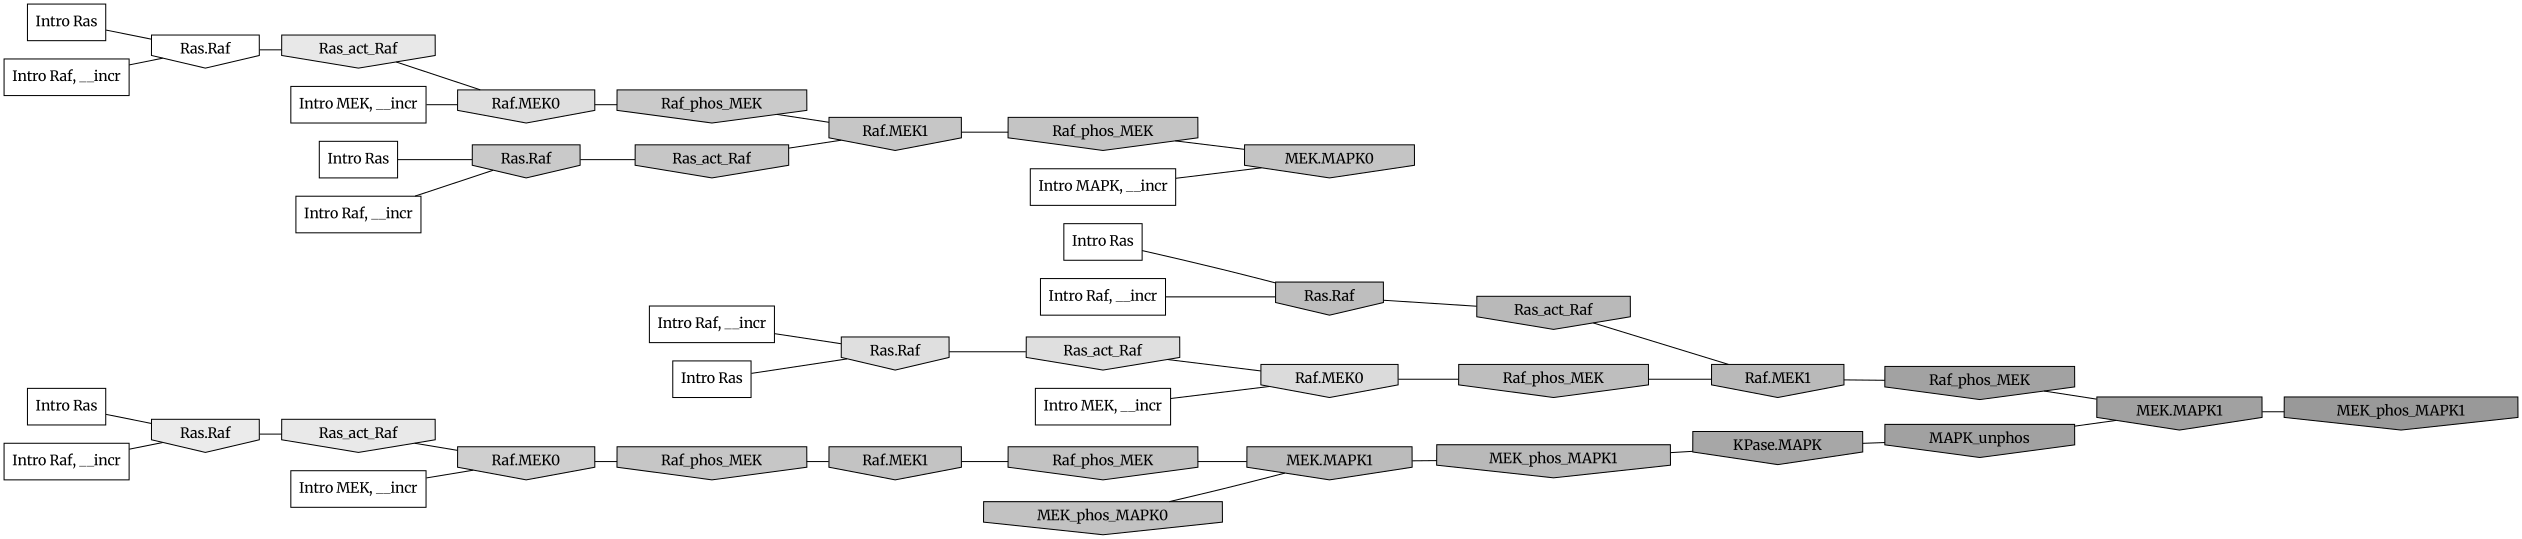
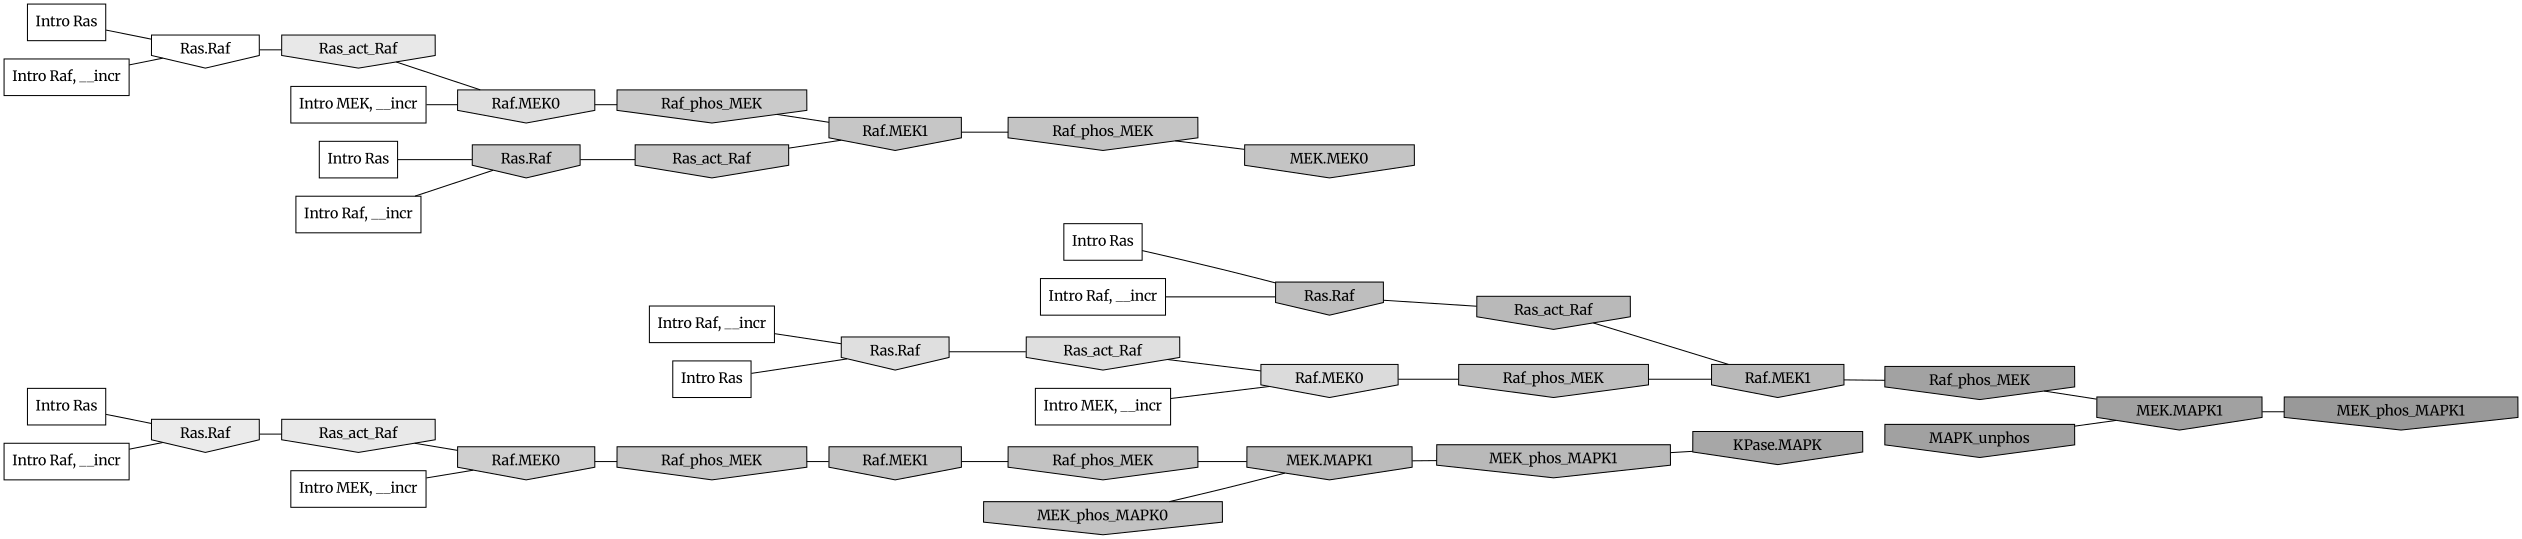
(1329, 160) -> (1329, 160)
(1103, 187) -> none
(1874, 443) -> none
